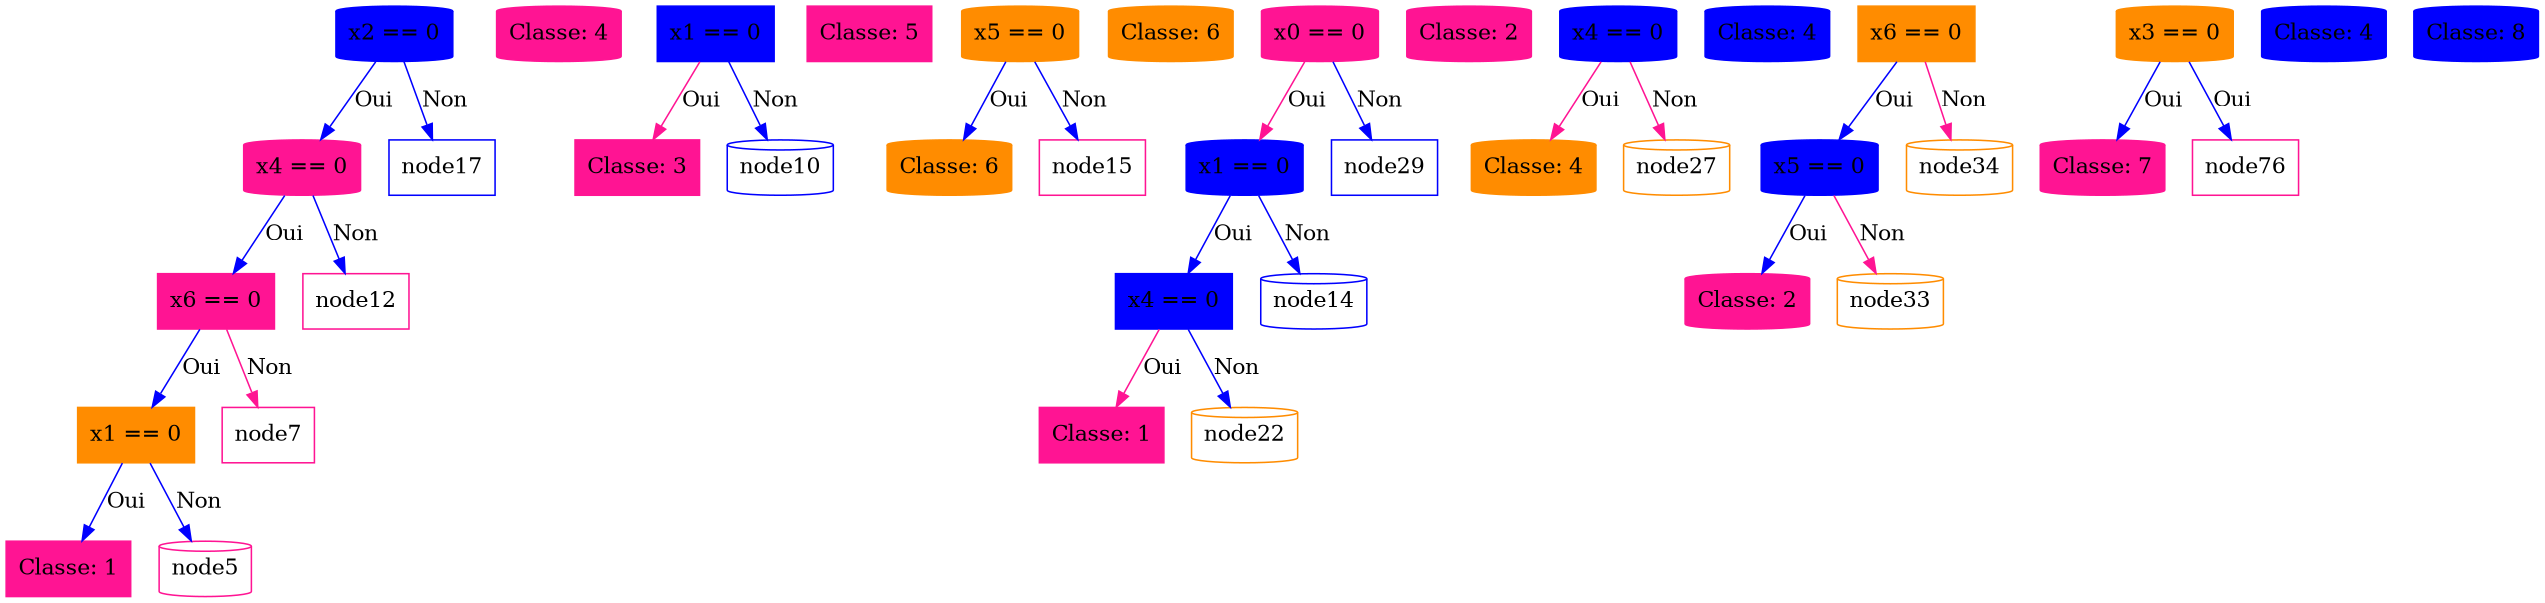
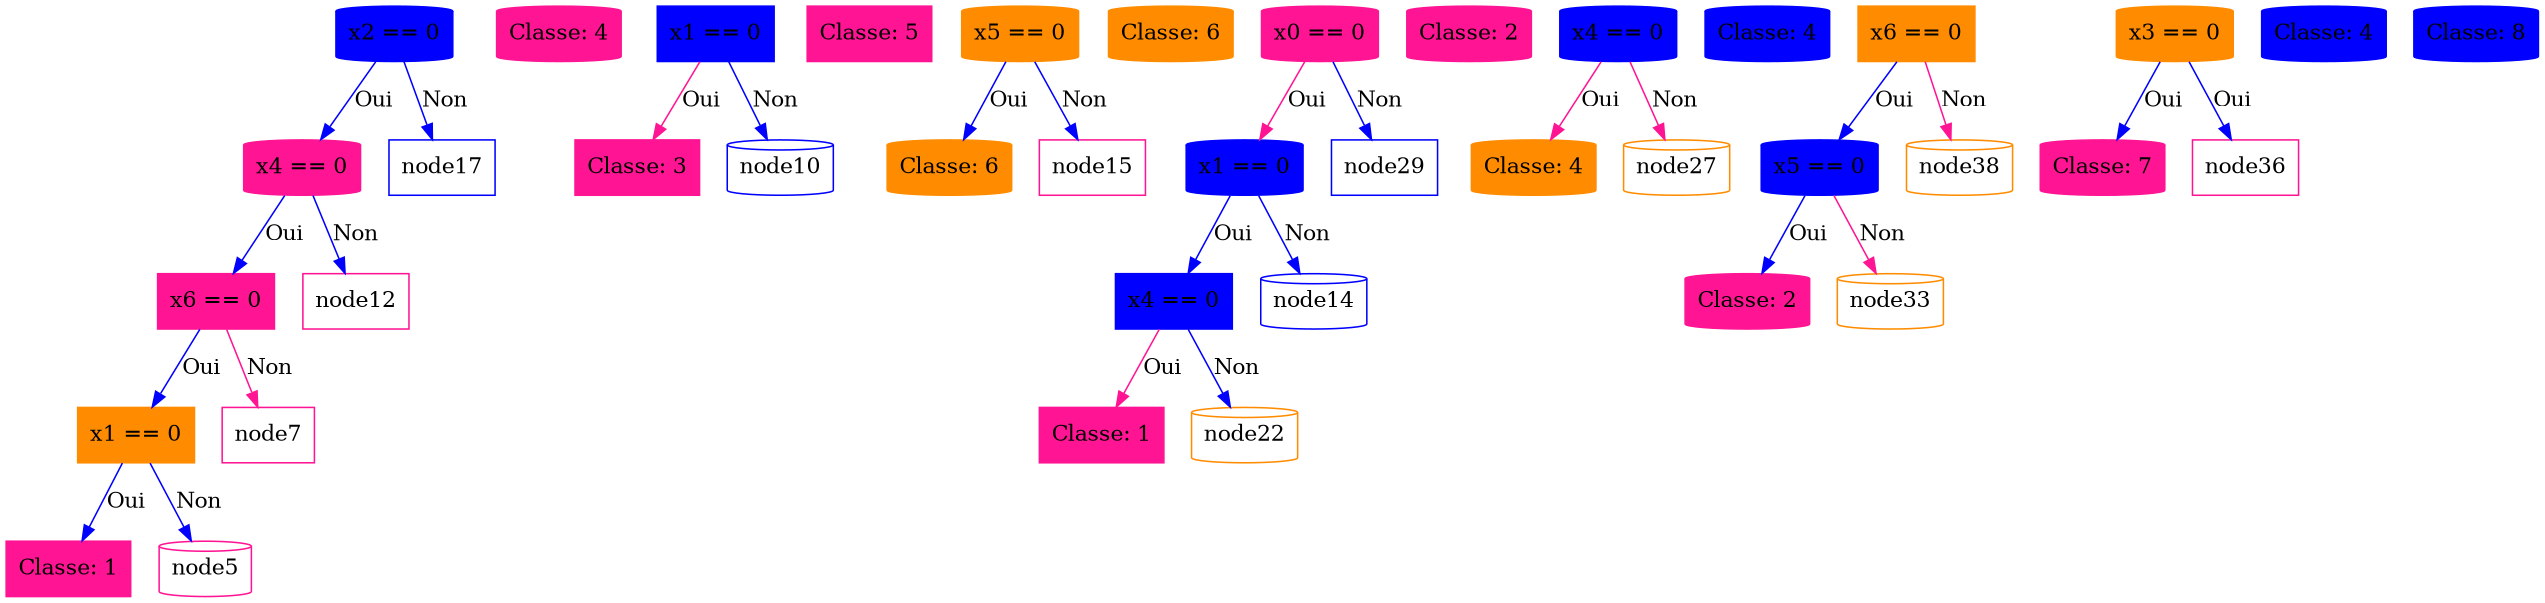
(1960, 168) -> (1960, 168)
(2246, 168) -> (2246, 168)
